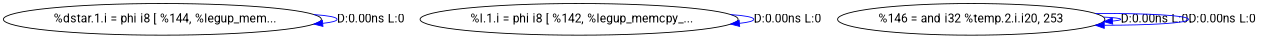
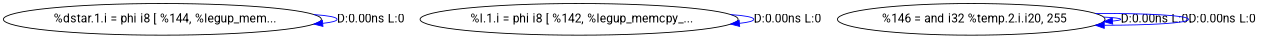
(971, 19) -> (971, 19)
